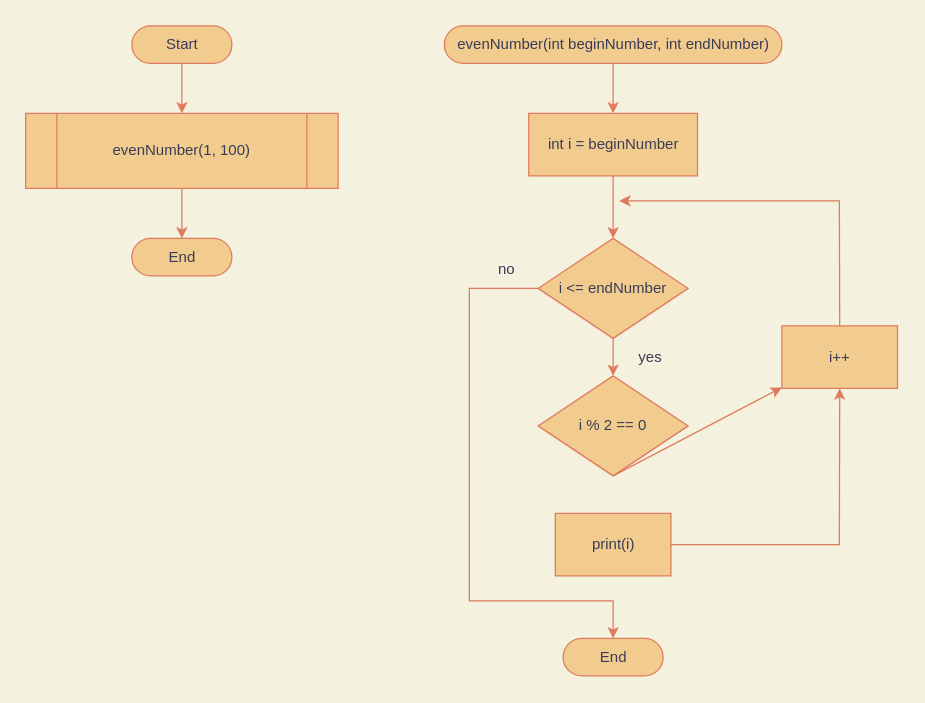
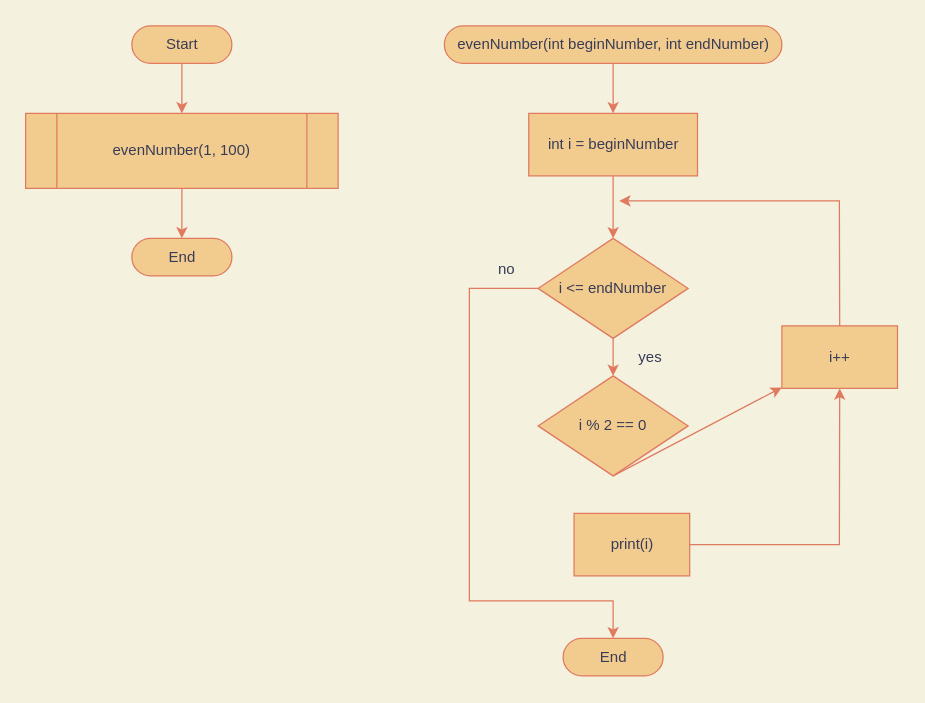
(613, 544) -> (632, 544)
